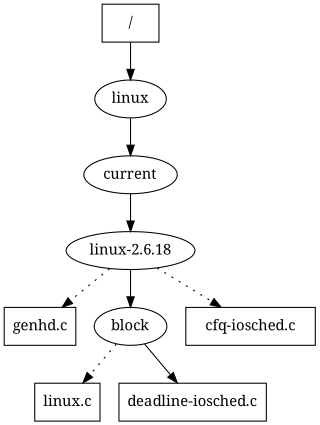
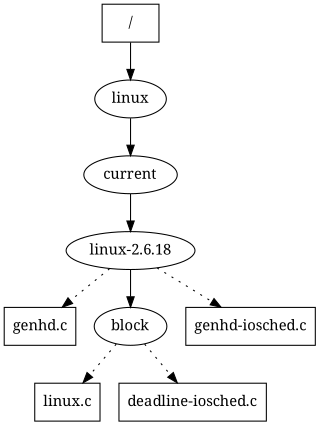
(251, 326) -> (251, 326)
(158, 359) -> (158, 359)
